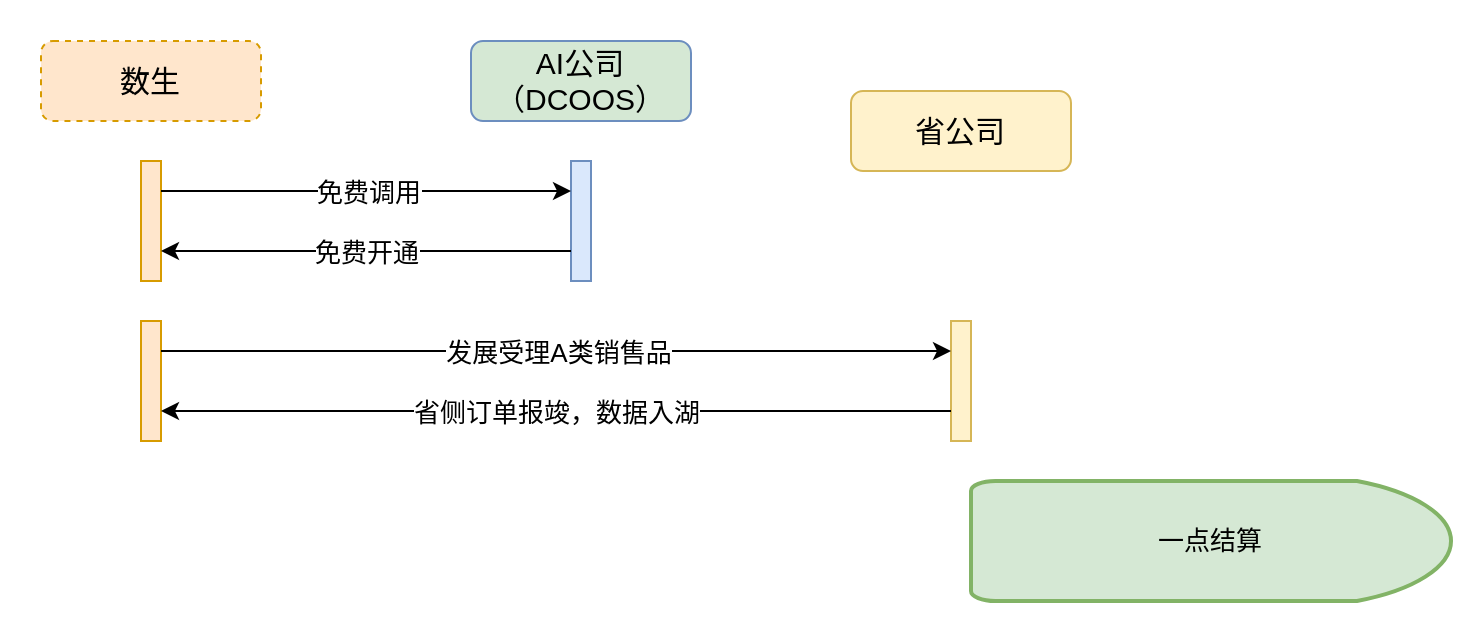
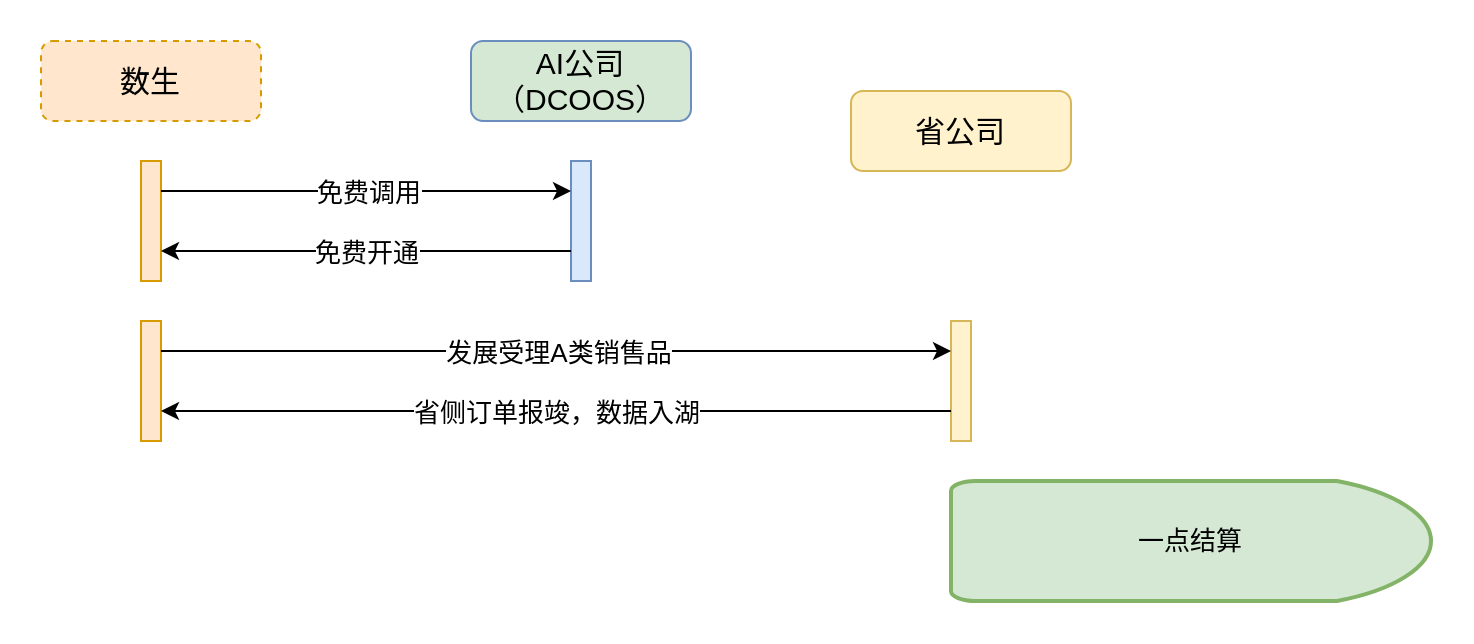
(1211, 541) -> (1191, 541)
